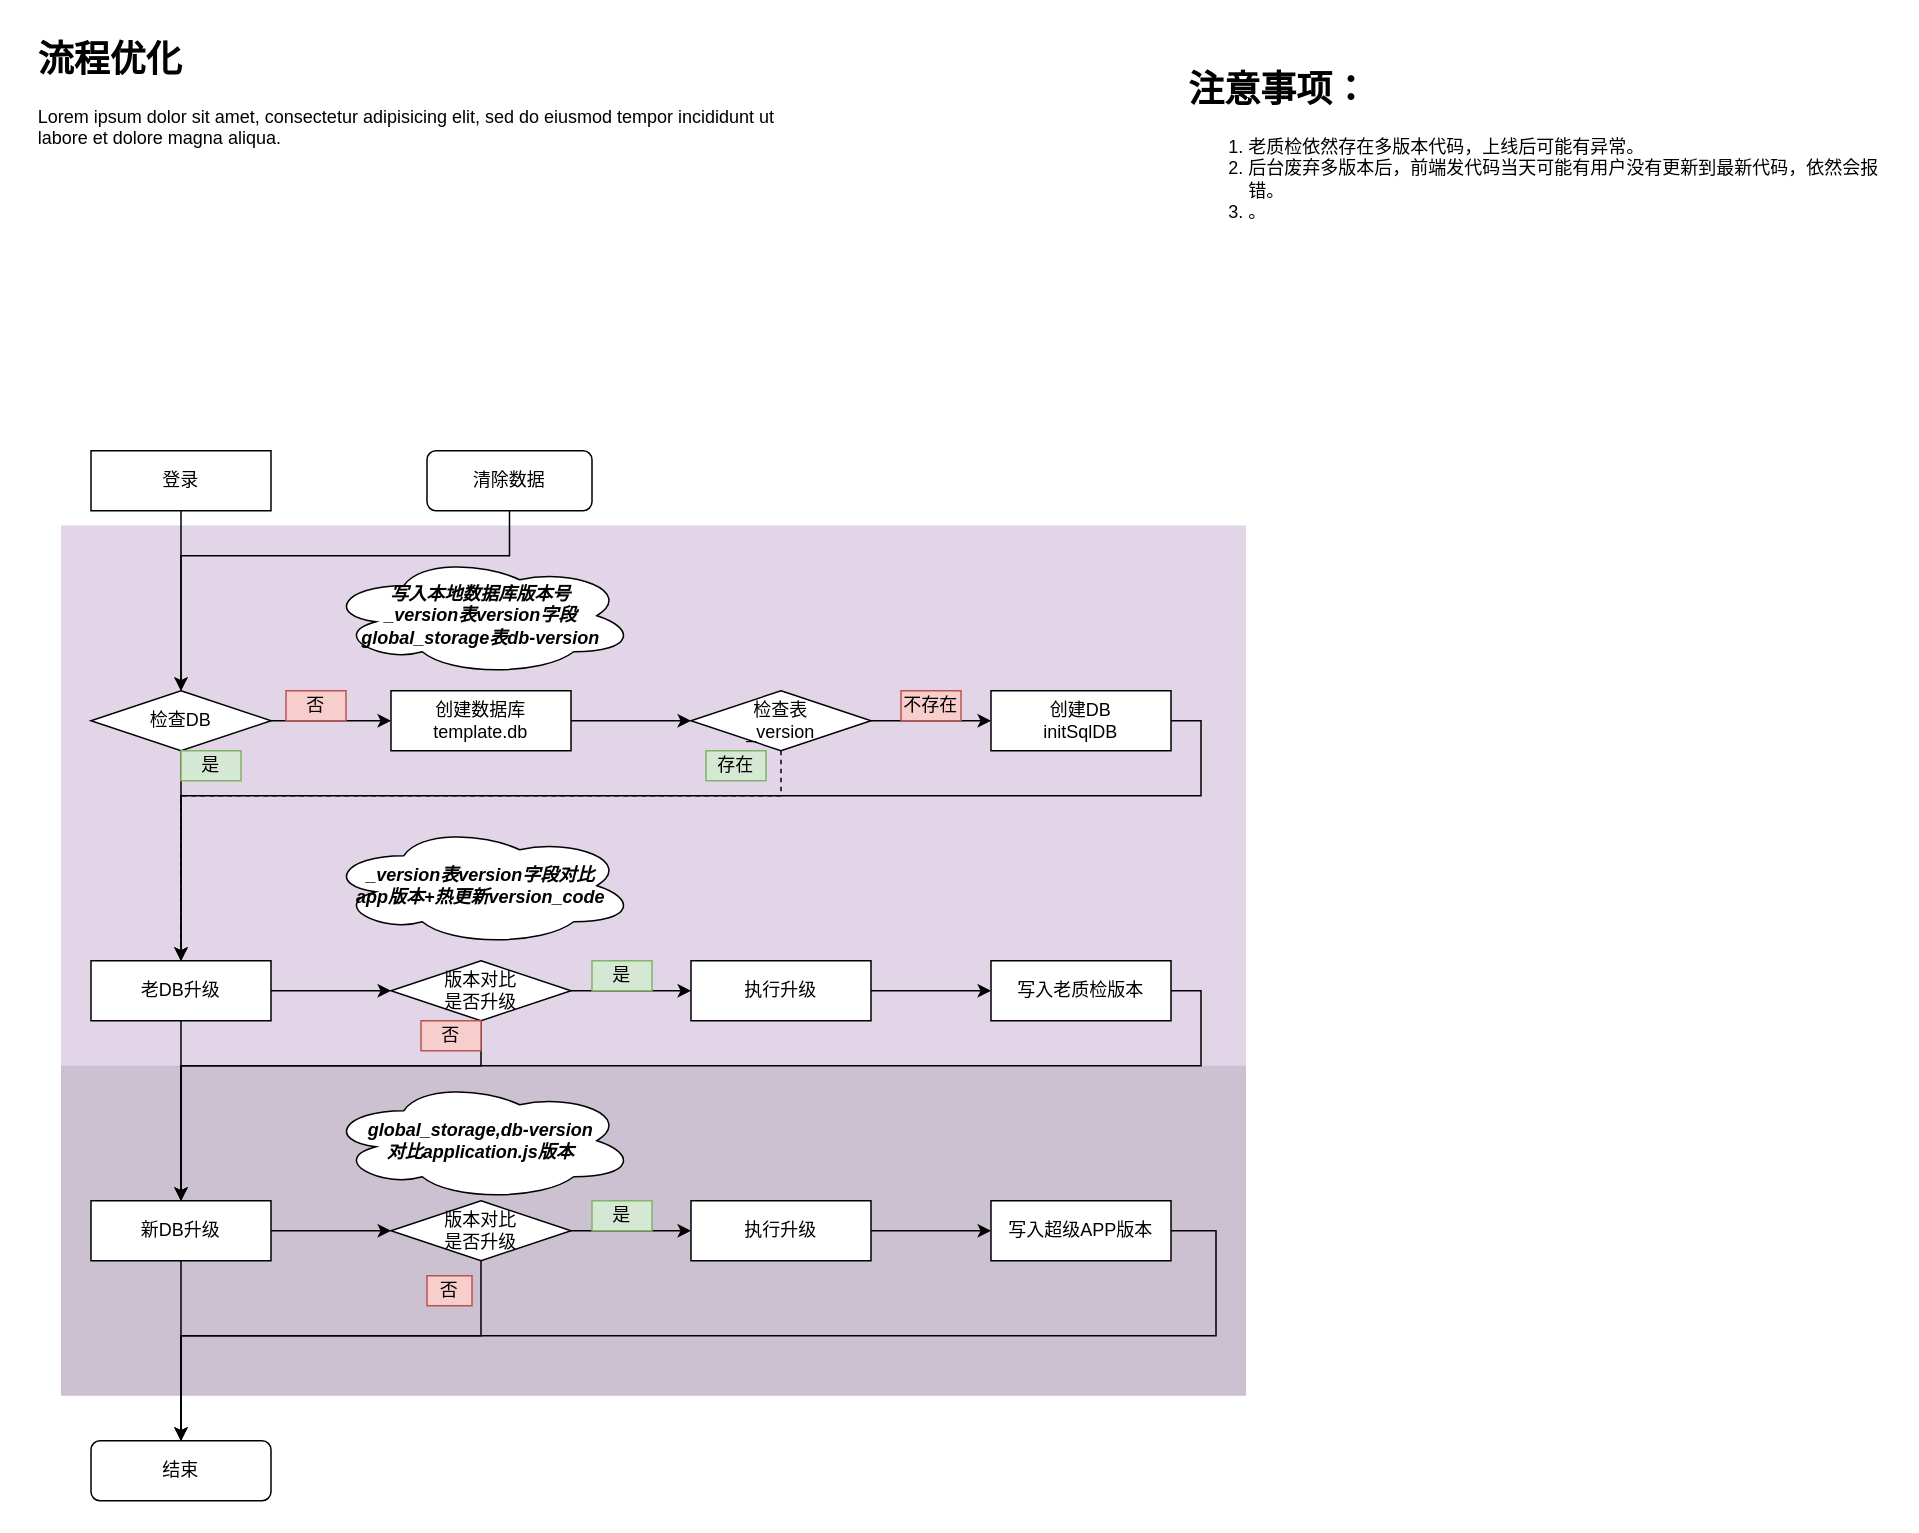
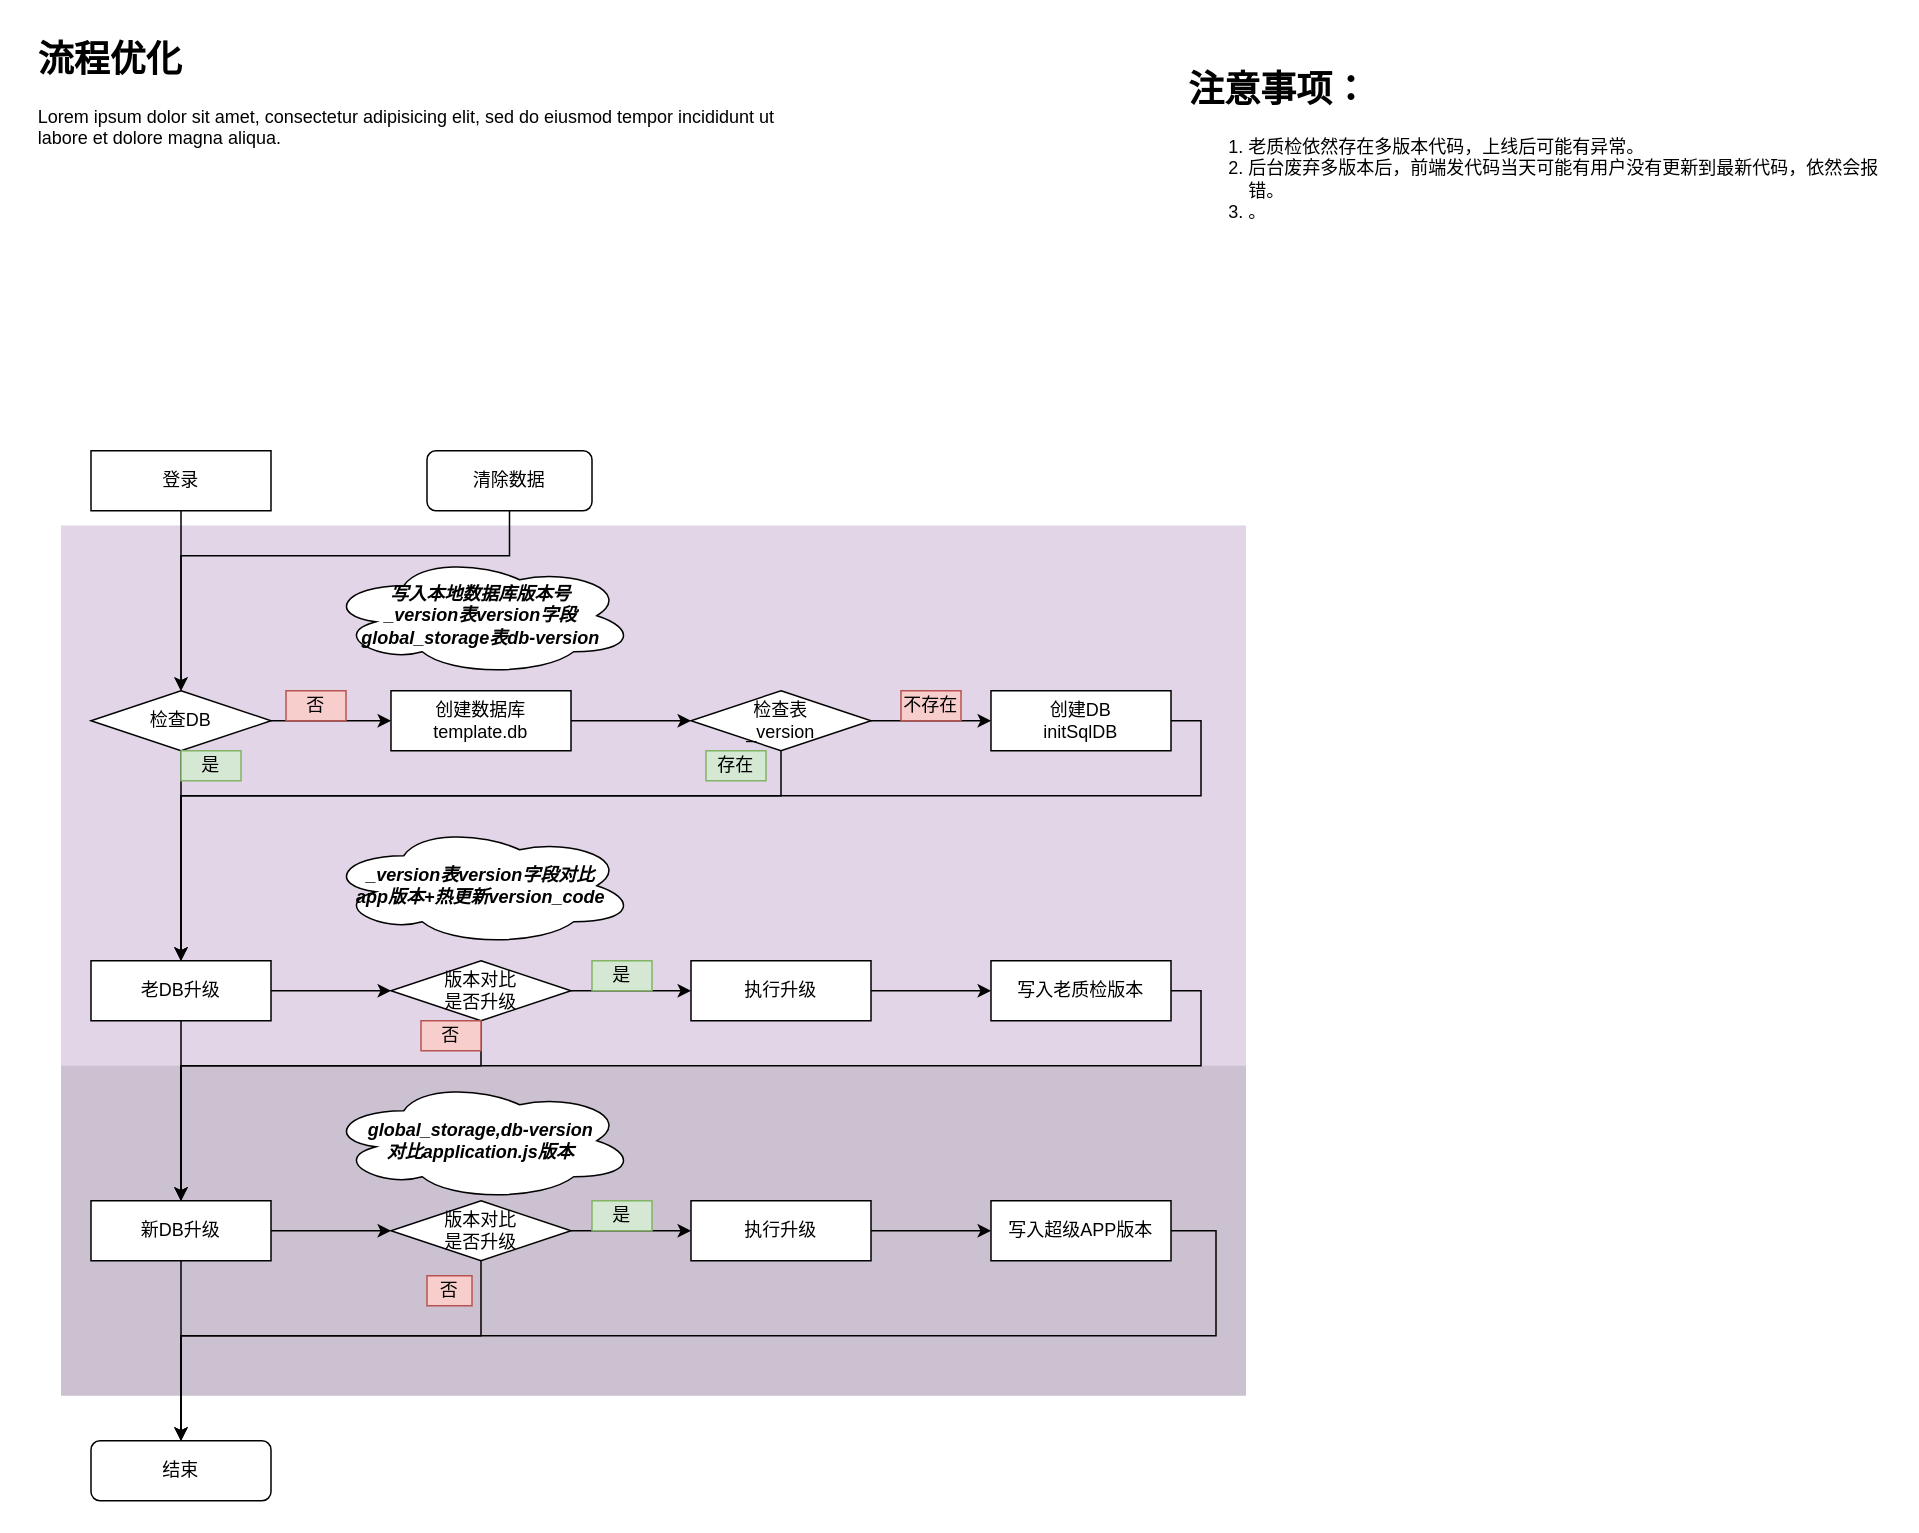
(781, 772) -> (781, 772)
